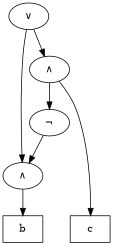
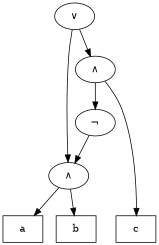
none -> (23, 229)
